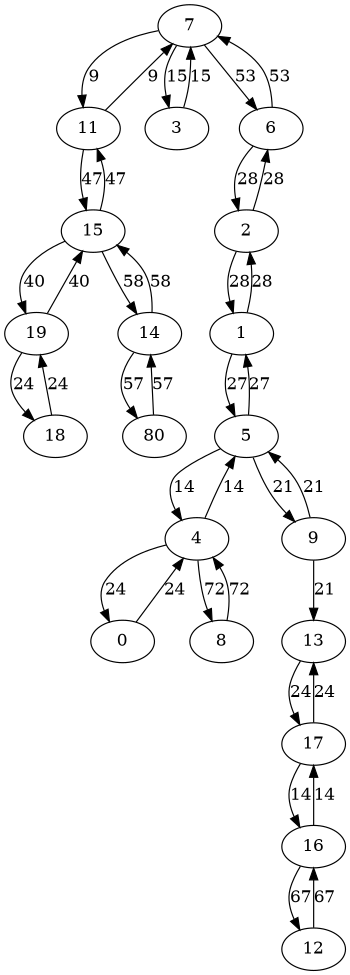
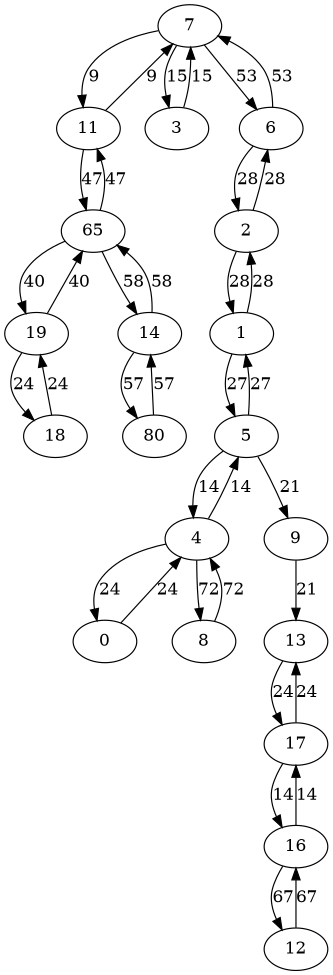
(93, 231) -> (93, 231)
(299, 486) -> none
